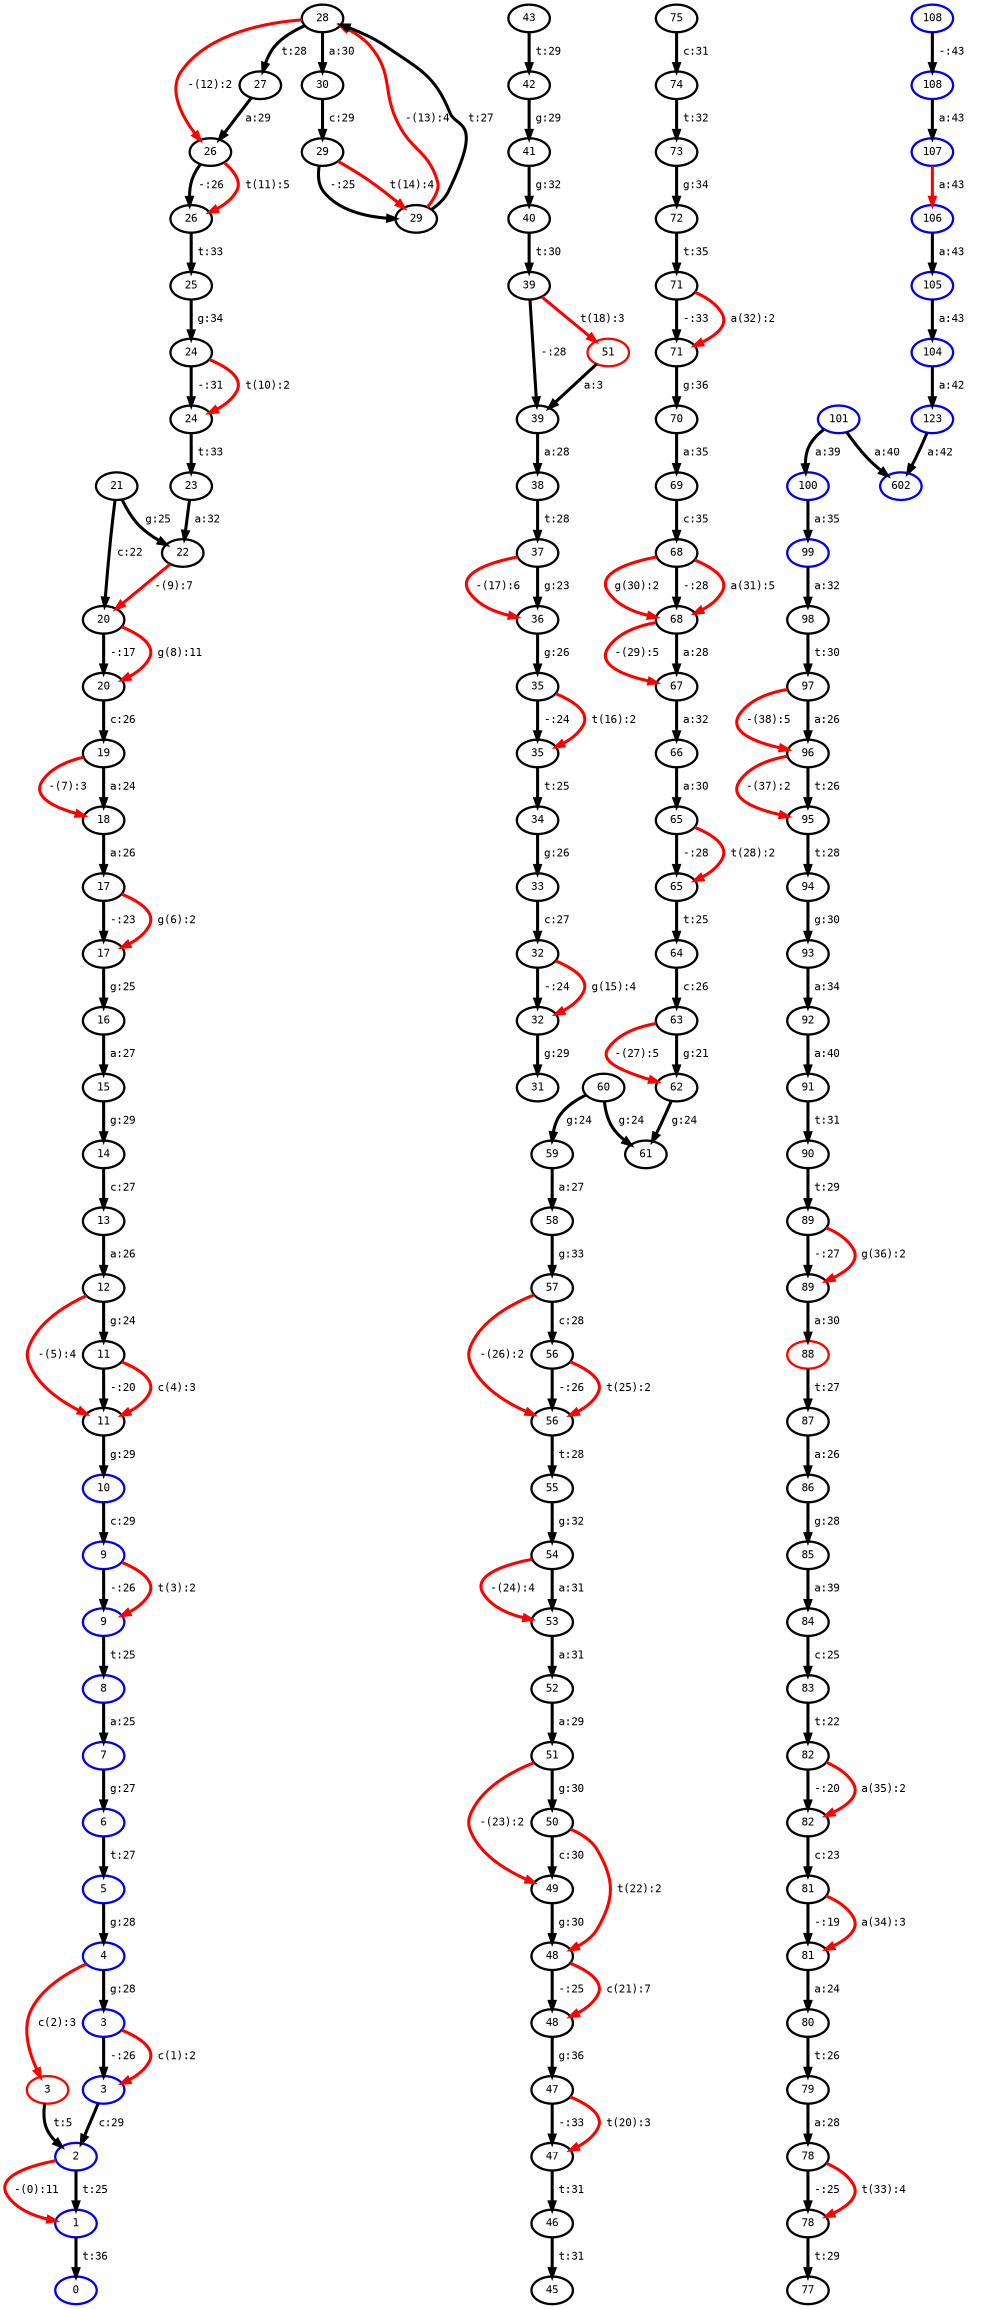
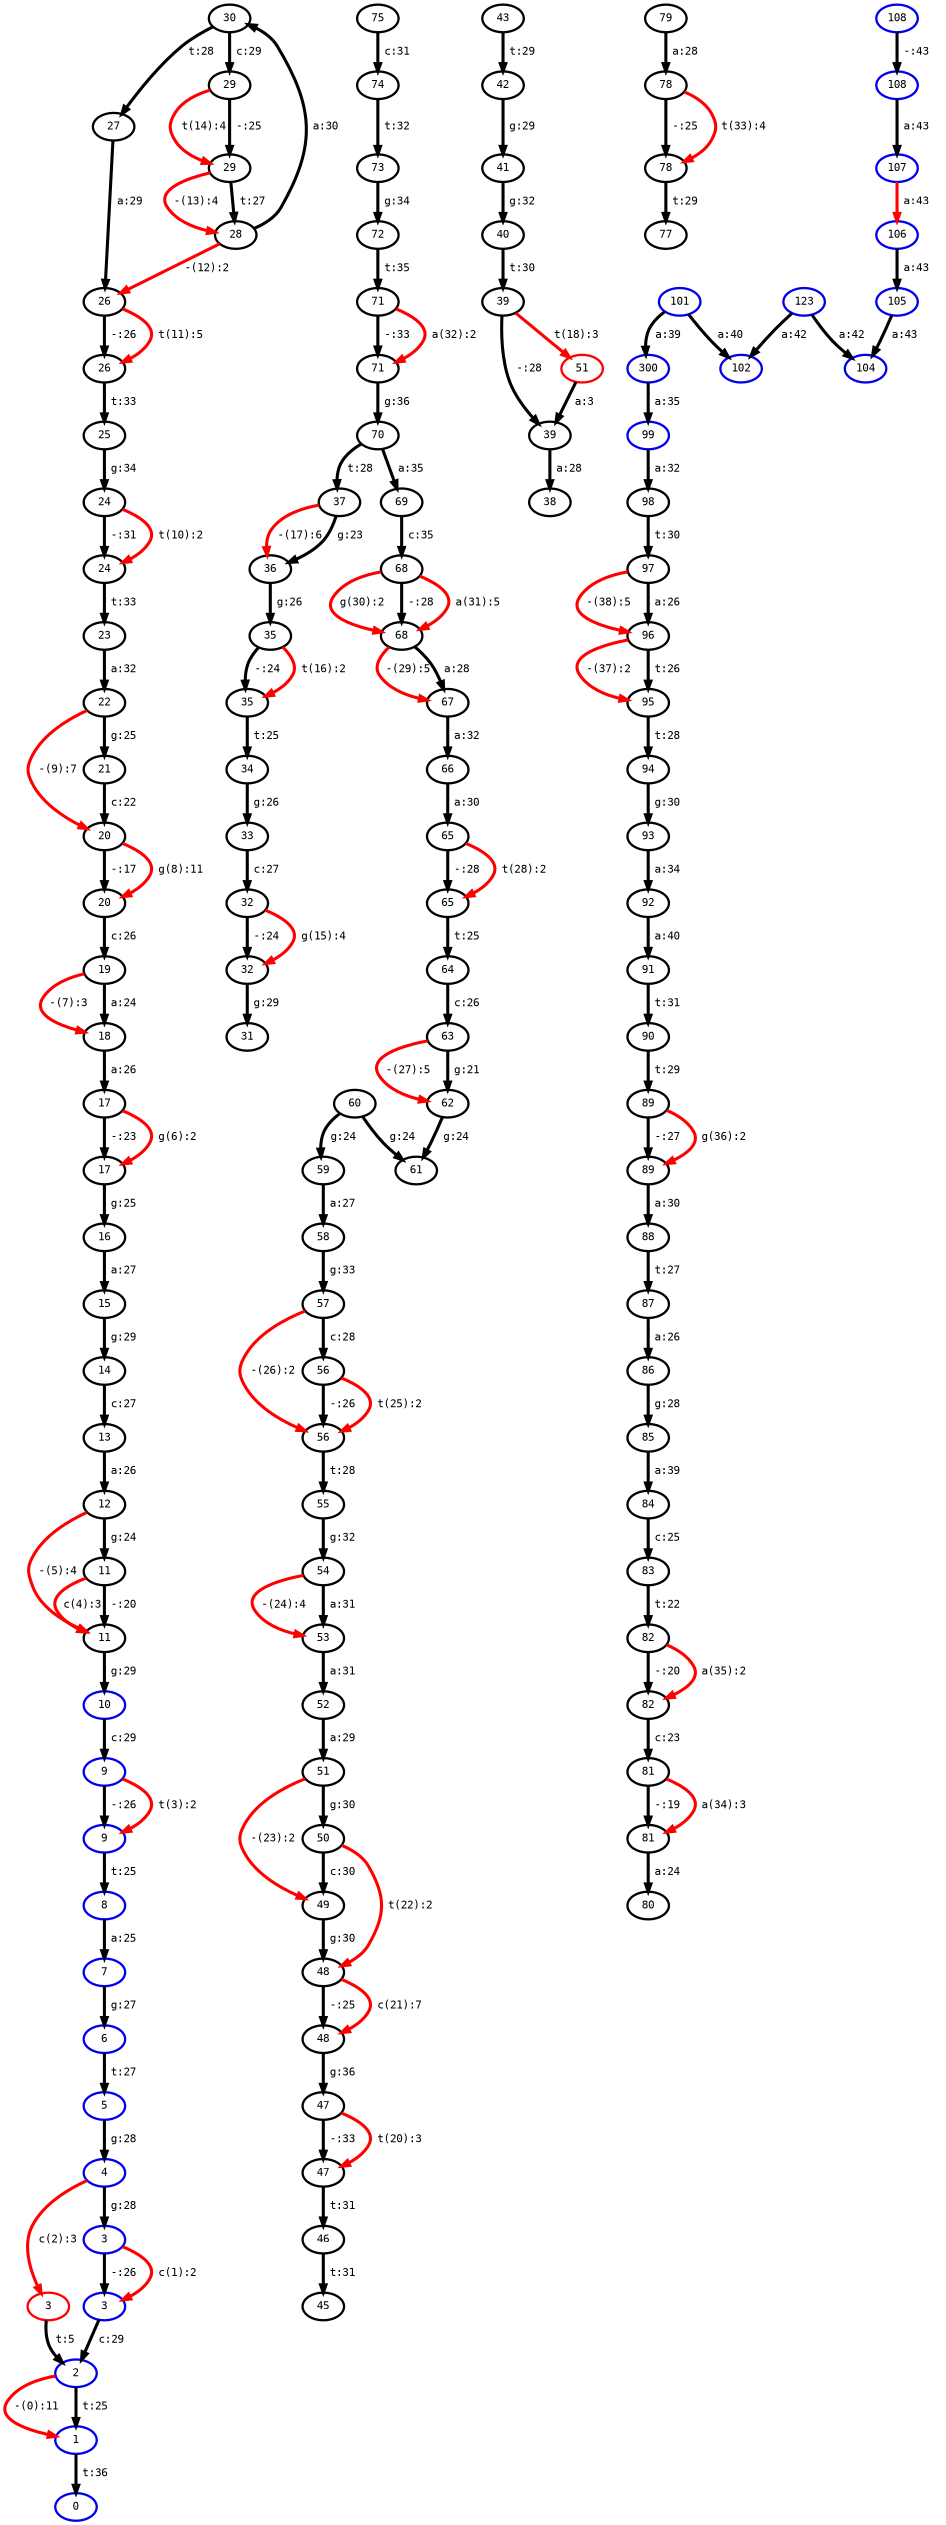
(281, 40) -> (165, 62)
(932, 382) -> (828, 335)
(808, 486) -> (648, 369)
(901, 486) -> (741, 369)
(538, 516) -> (344, 459)
(137, 523) -> (104, 732)
(808, 1355) -> (648, 1237)
(808, 2053) -> none
